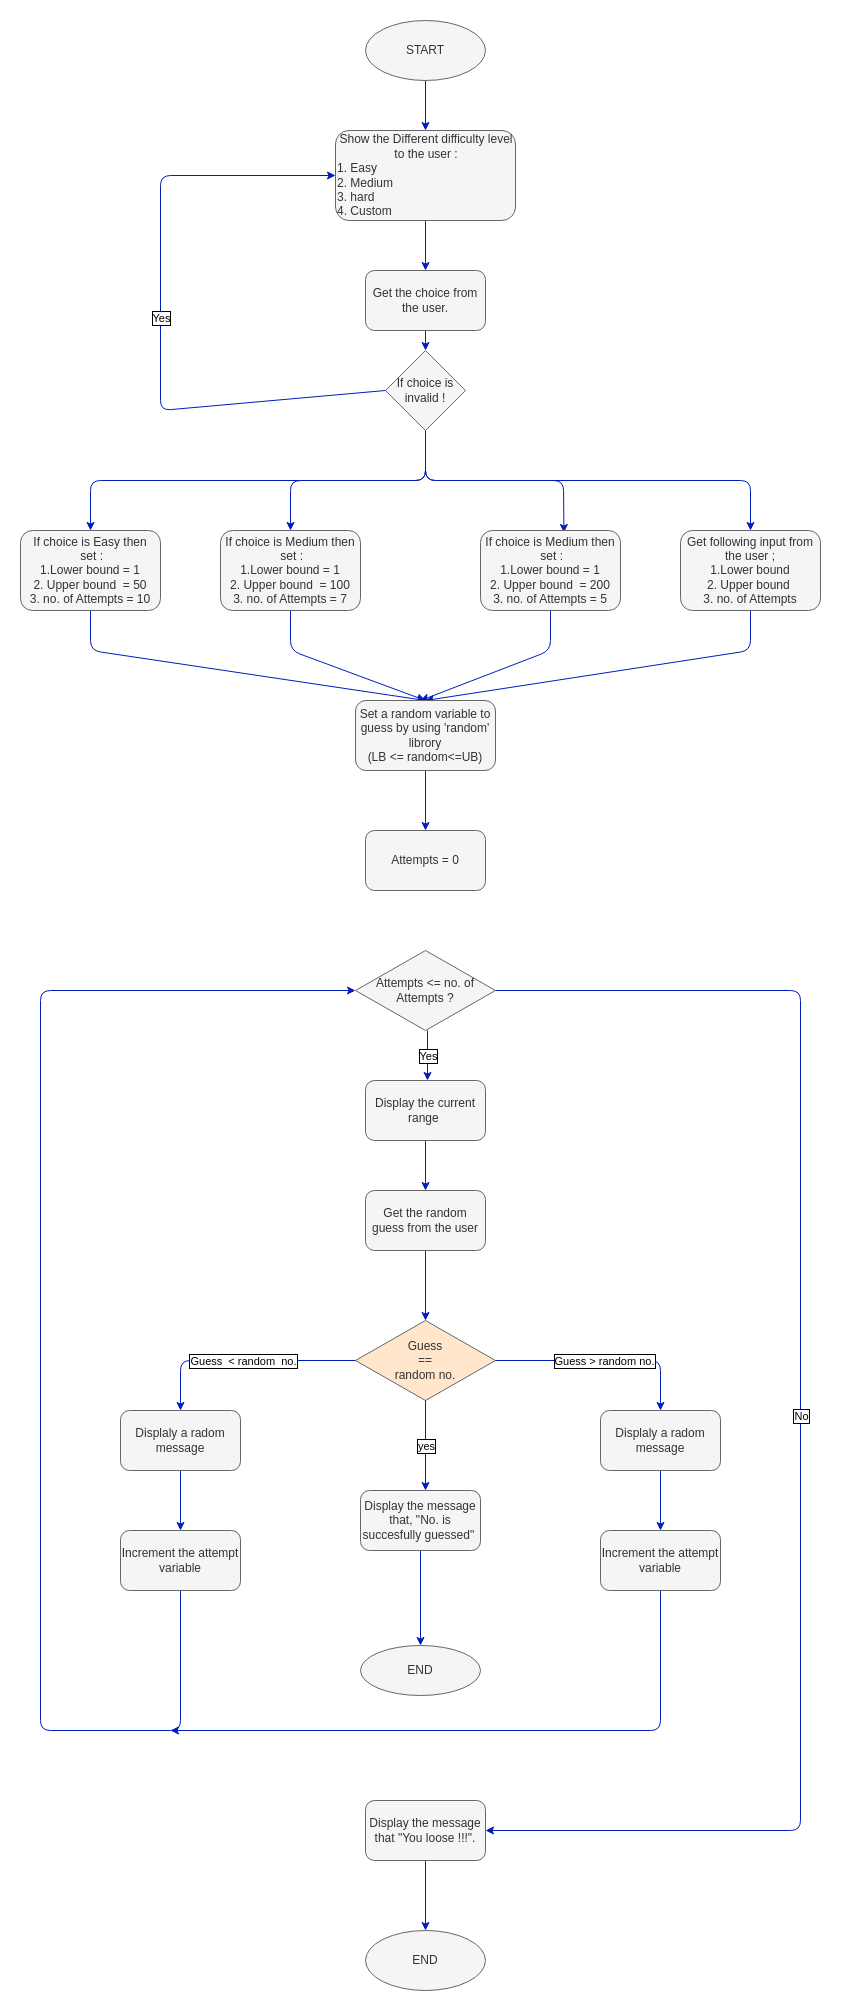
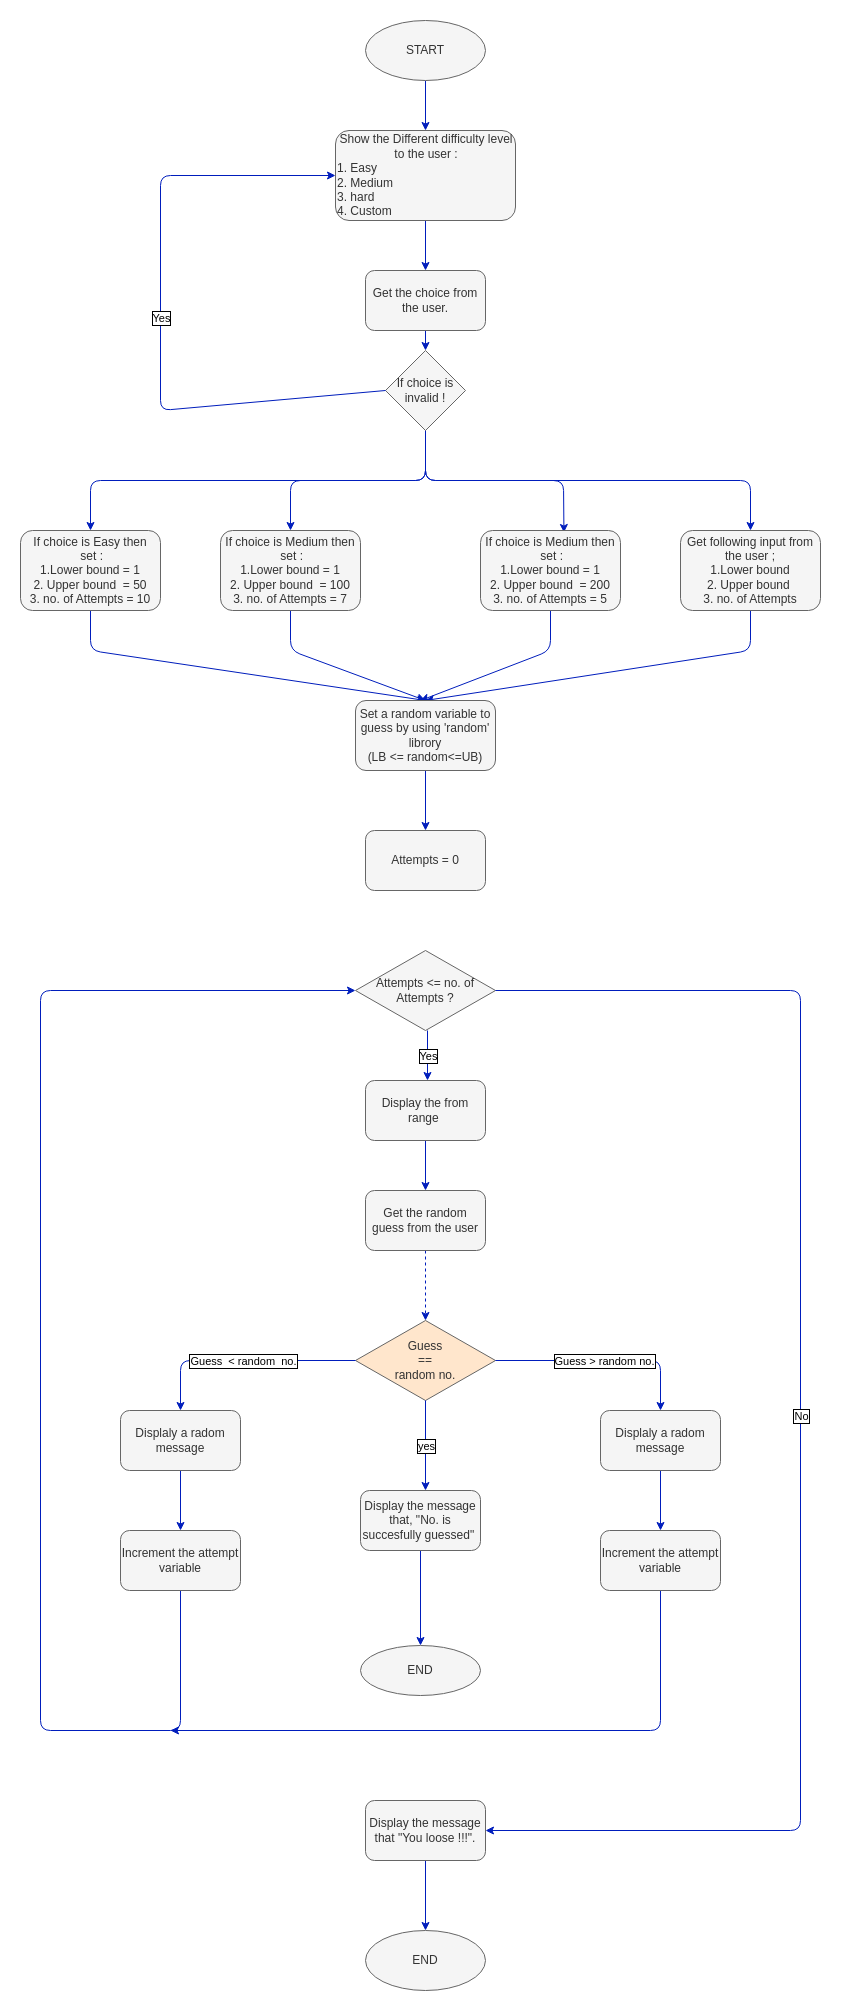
(426, 1111) -> (426, 1111)
(426, 1282) -> (426, 1282)
